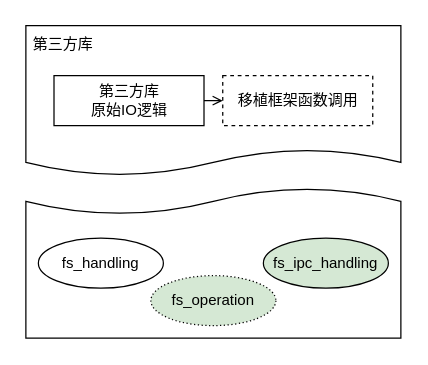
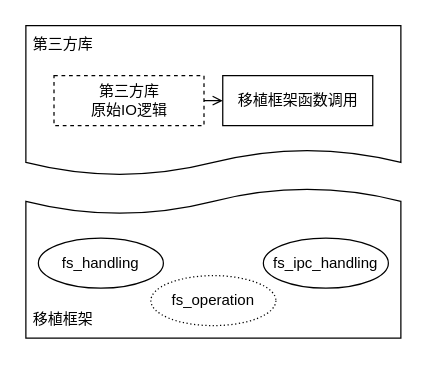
(129, 101) -> (129, 101)
(298, 101) -> (298, 101)
(326, 263) -> (326, 263)
(213, 301) -> (213, 301)
none -> (63, 319)
